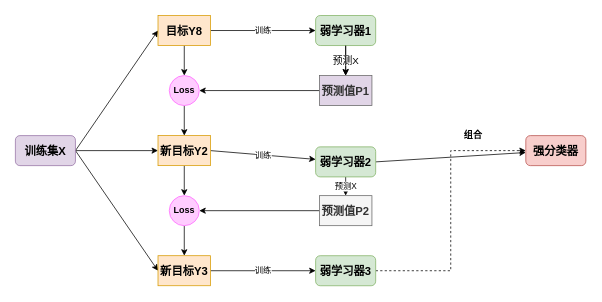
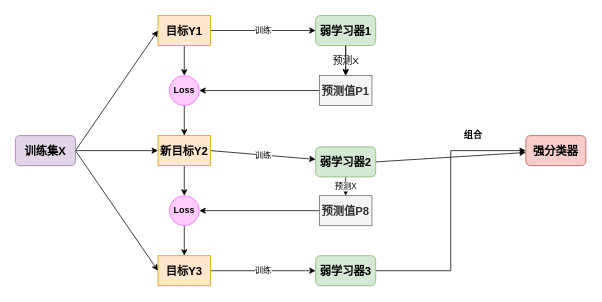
(184, 30) -> (184, 30)
(345, 90) -> (345, 90)
(345, 210) -> (345, 210)
(450, 214) -> (450, 214)
(184, 270) -> (184, 270)
